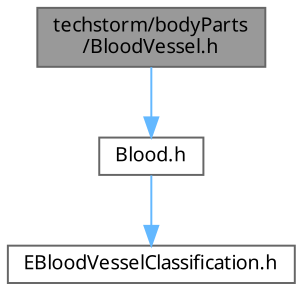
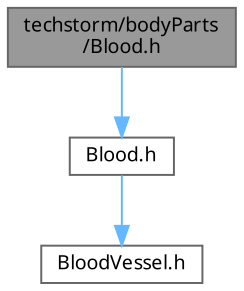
(151, 37) -> (122, 37)
(151, 264) -> (122, 264)
